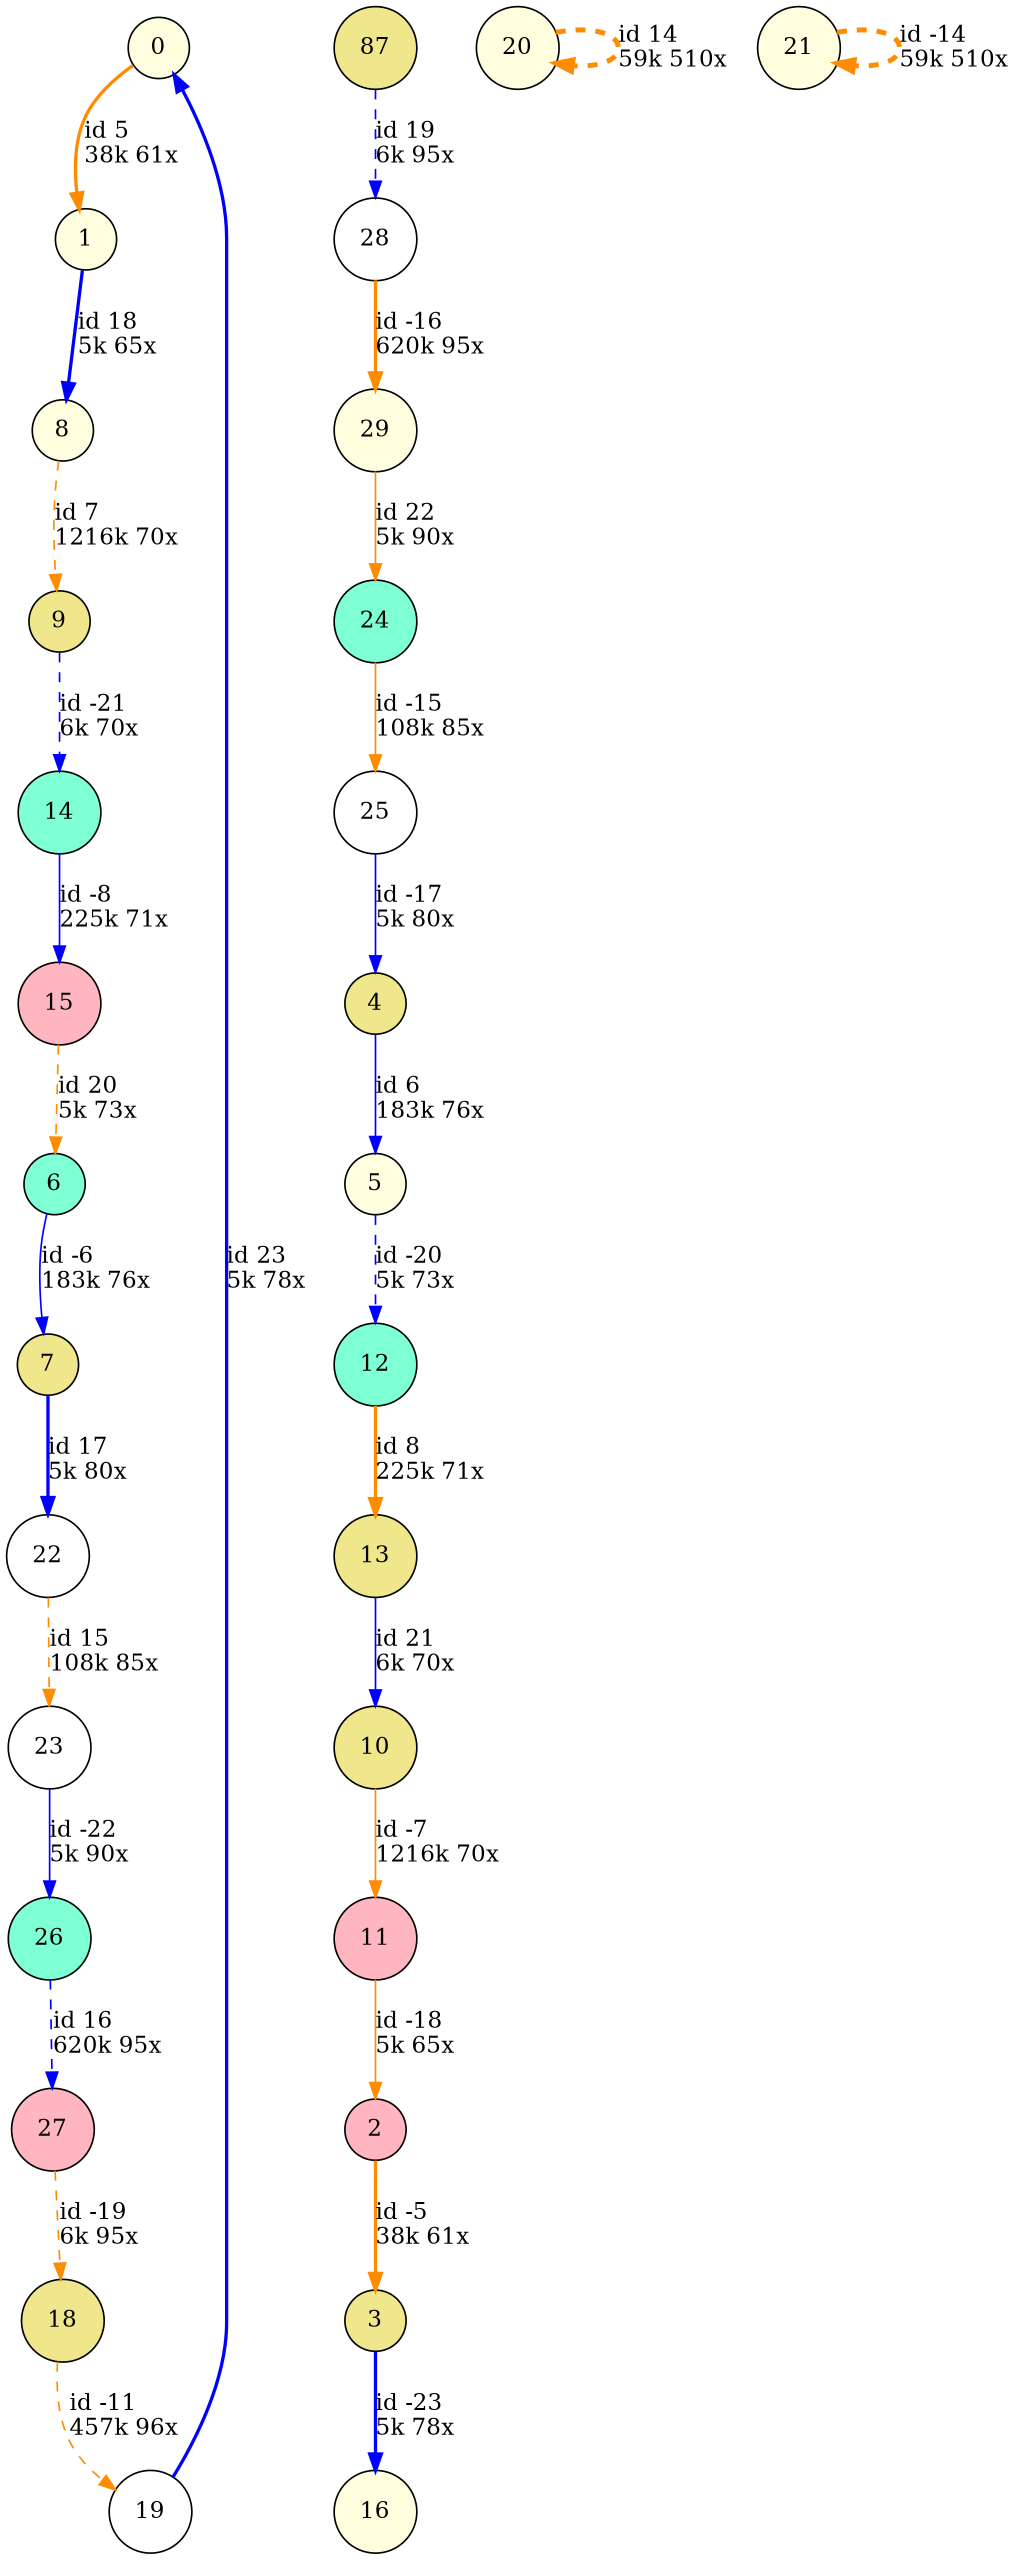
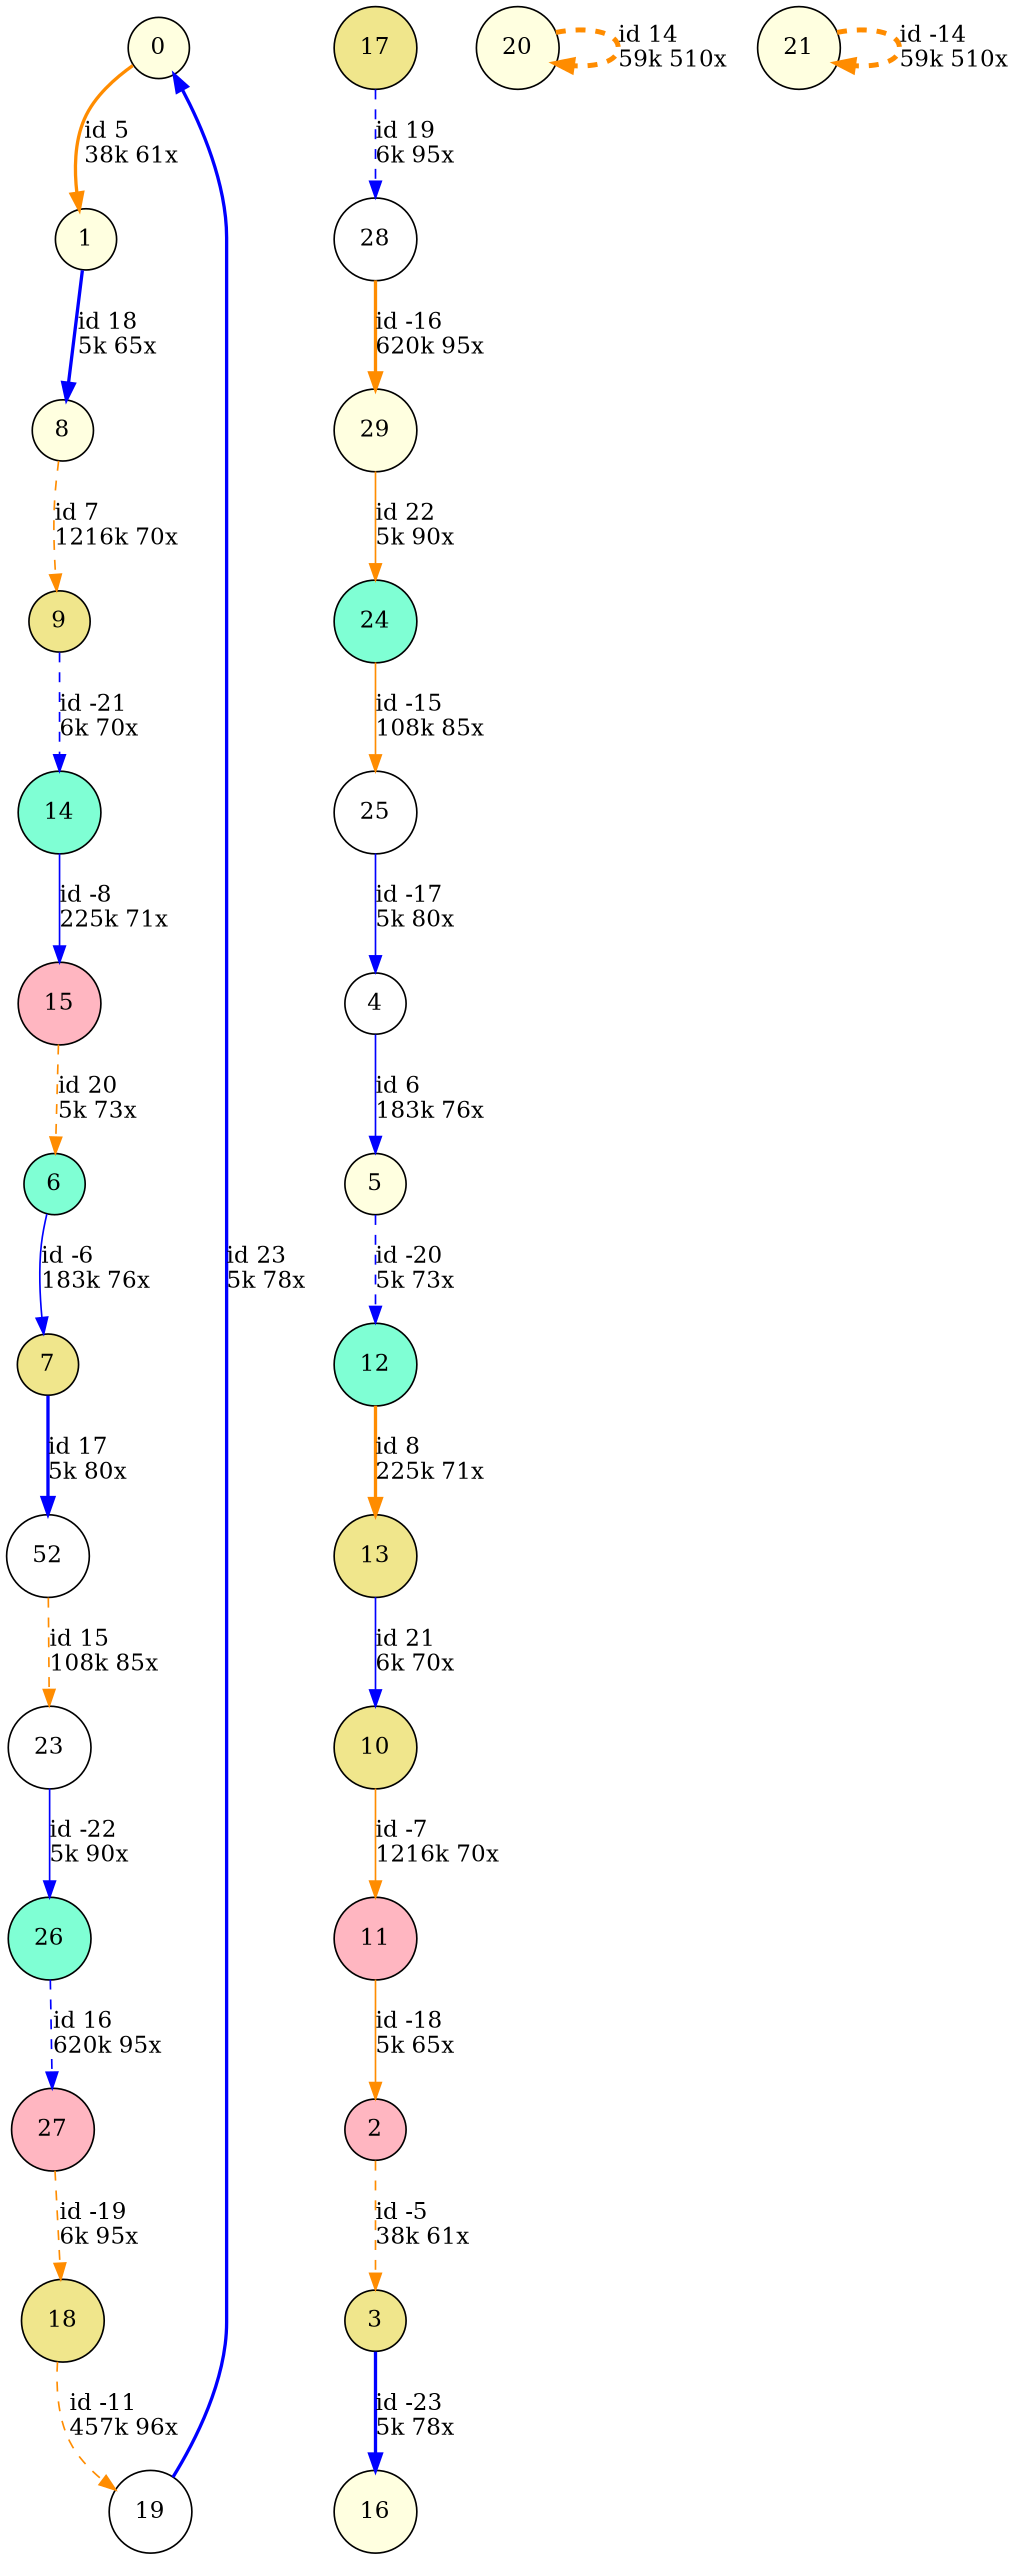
(375, 48) -> (375, 48)
(375, 1004) -> (375, 1004)
(48, 1556) -> (48, 1556)
(375, 2217) -> (375, 2217)
